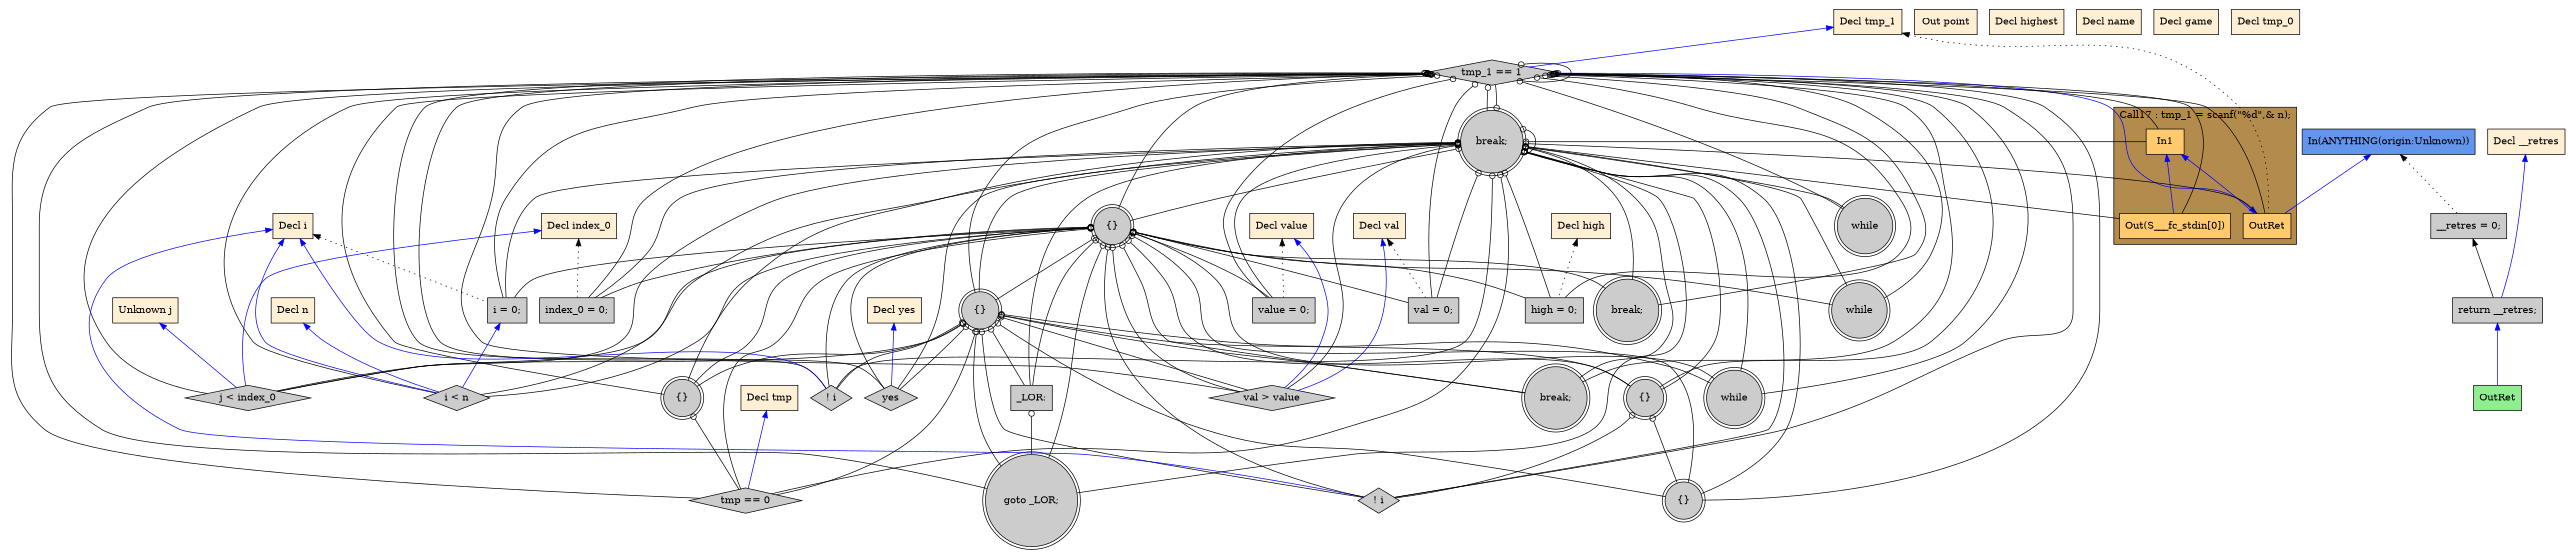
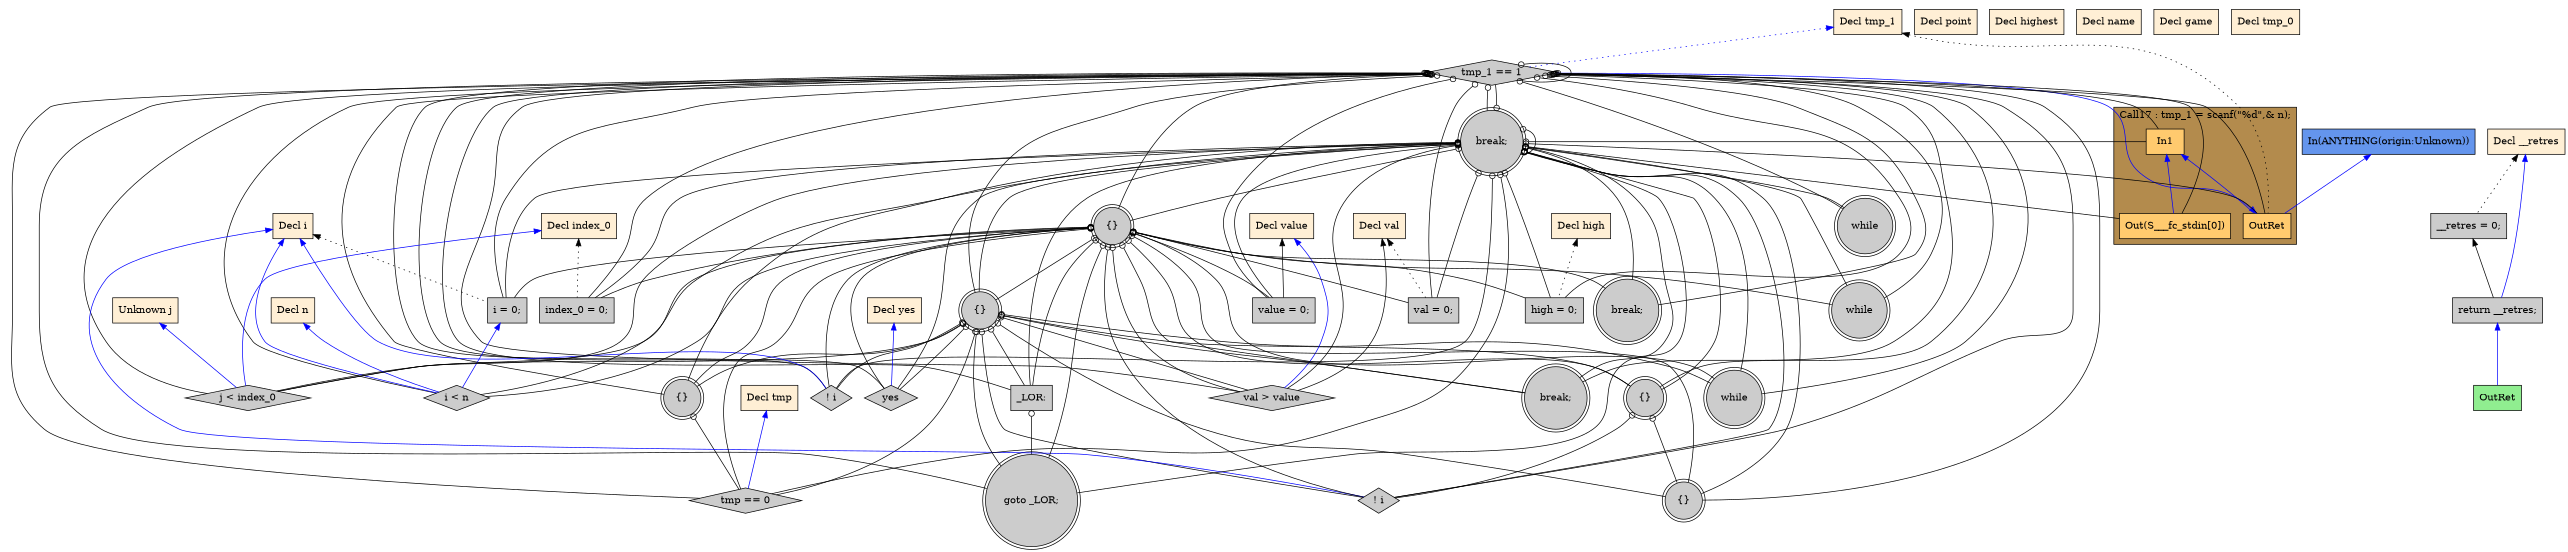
(1946, 22) -> (1946, 22)
(1678, 48) -> (1678, 48)
none -> (512, 103)
(2431, 186) -> (2495, 187)
(1283, 274) -> (1283, 274)
(1374, 338) -> (1374, 338)
